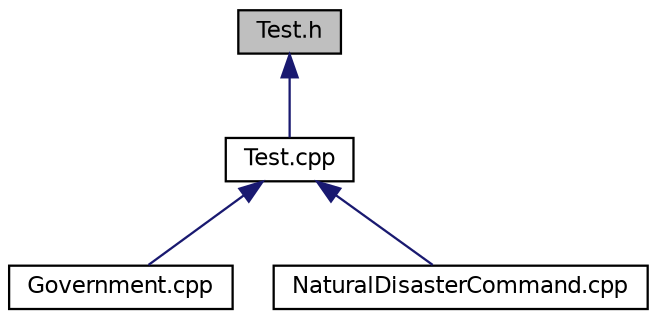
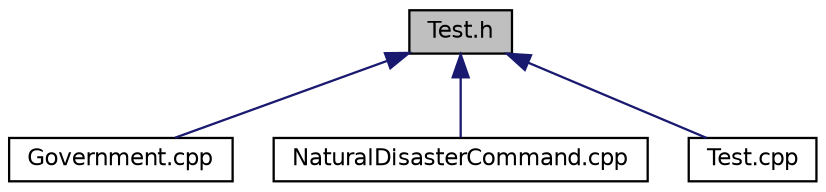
(196, 230) -> (281, 99)
(384, 230) -> (461, 108)
